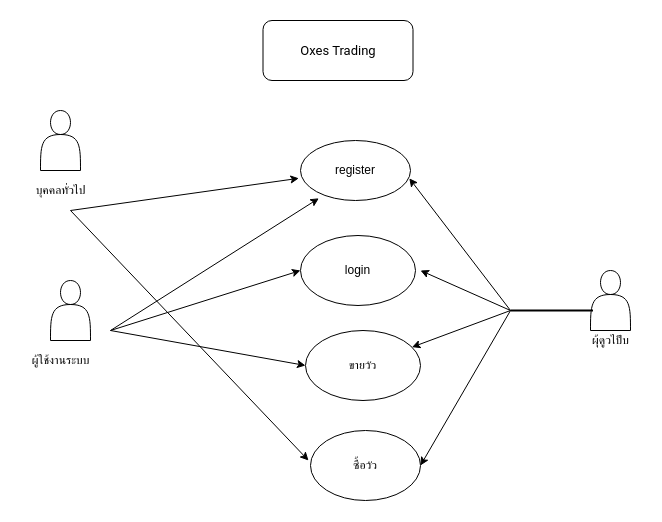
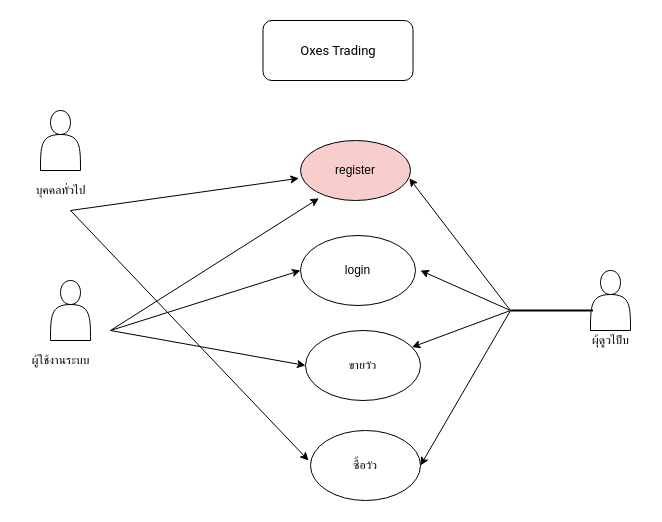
(356, 171) -> (356, 171)
